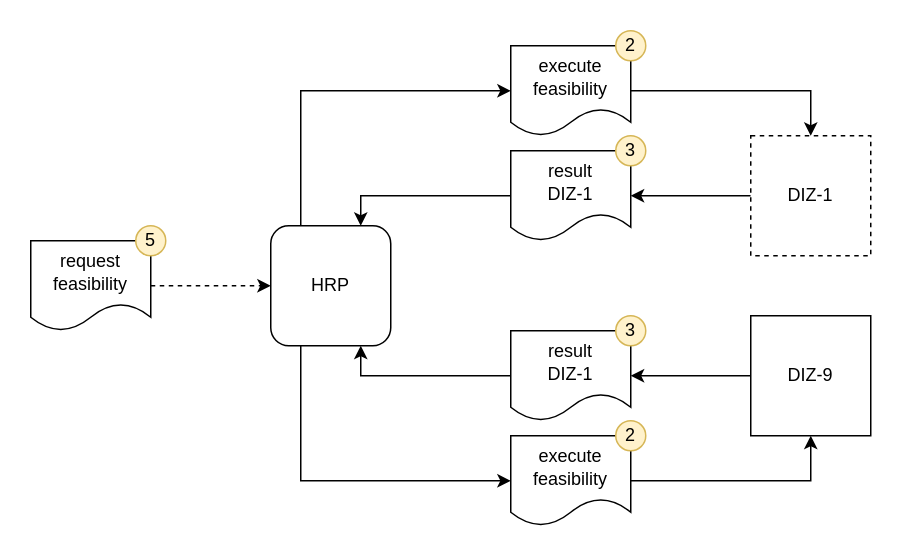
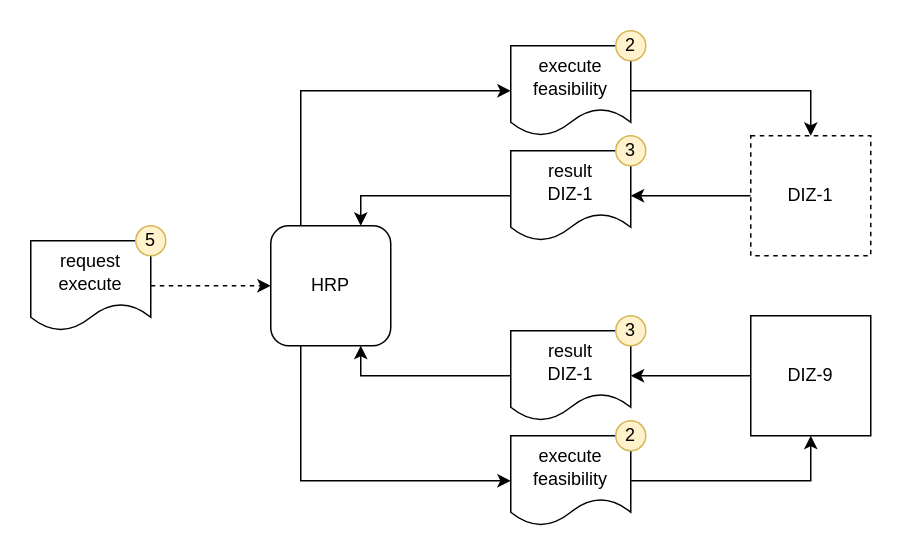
(91, 272) -> (91, 272)
